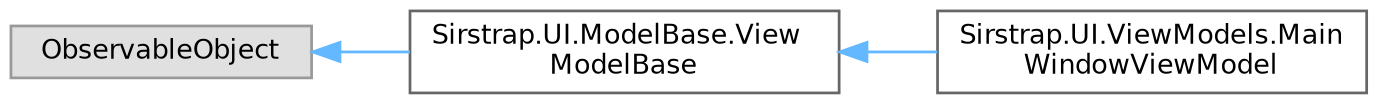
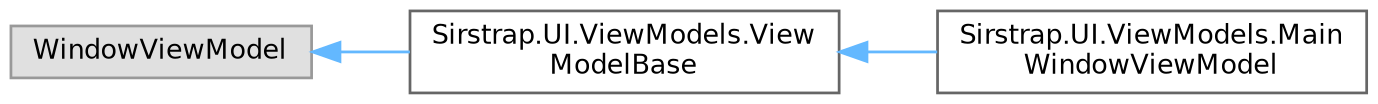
(161, 52) -> (161, 52)
(625, 52) -> (625, 52)
